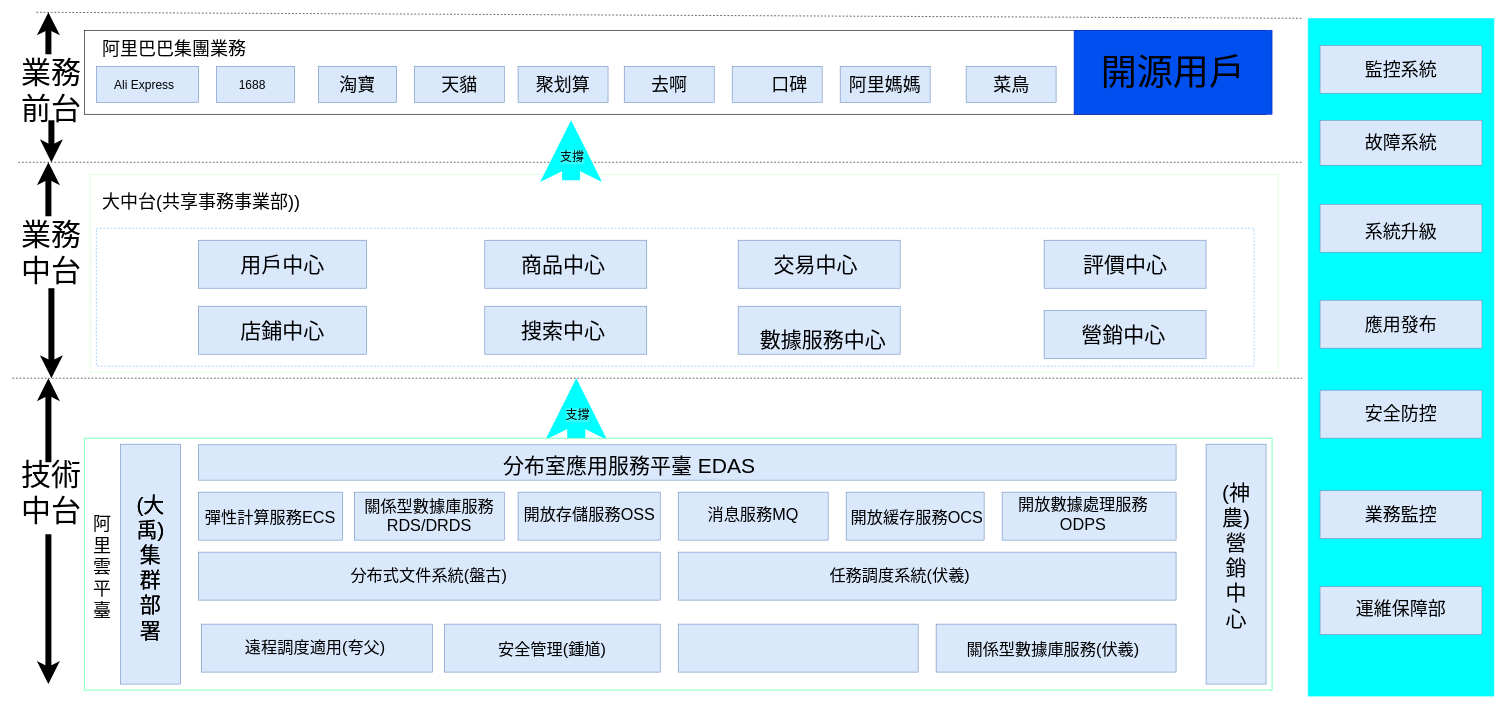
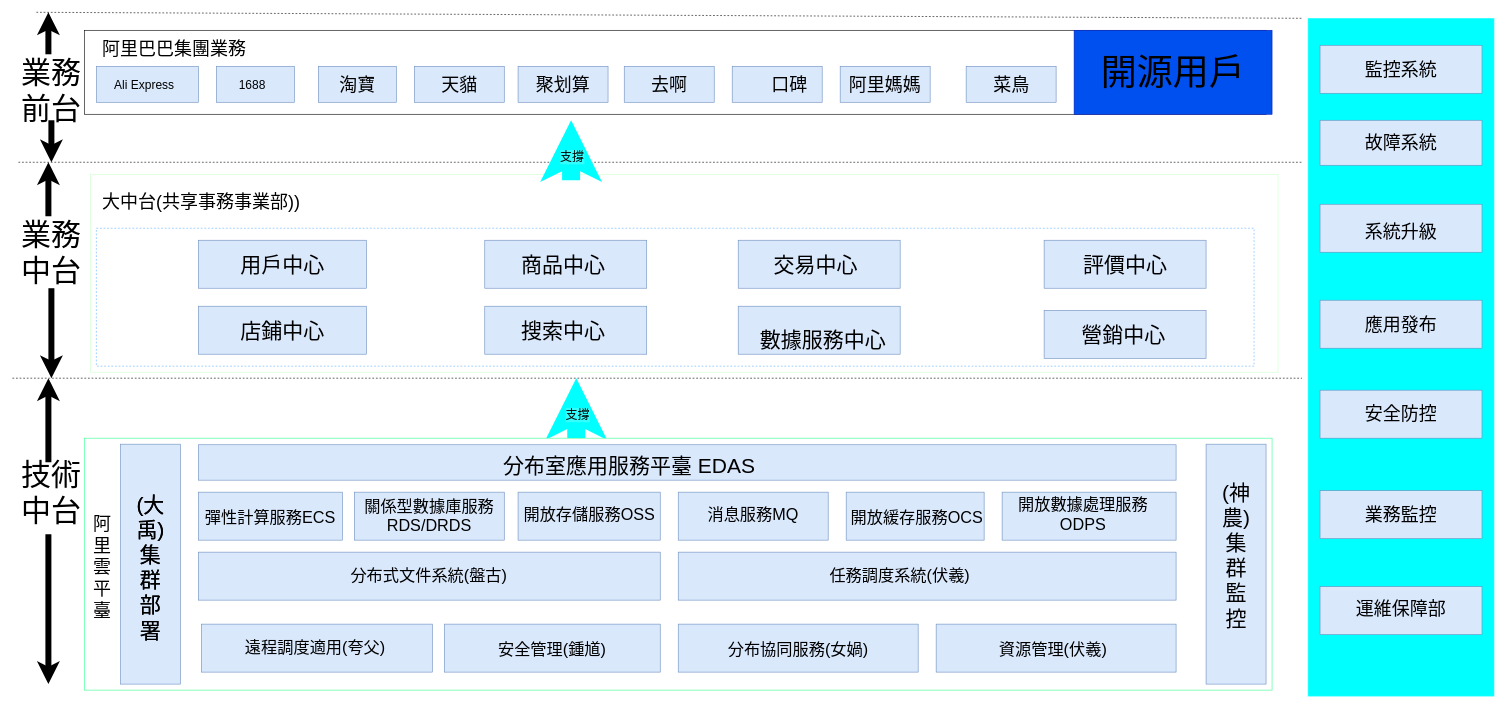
(1237, 555) -> (1237, 555)
none -> (798, 650)
(1053, 650) -> (1053, 650)
